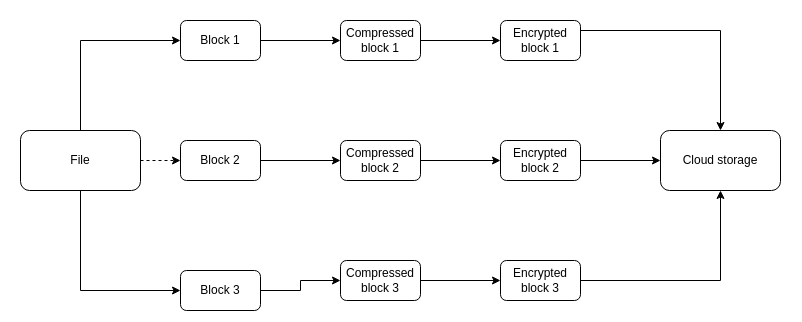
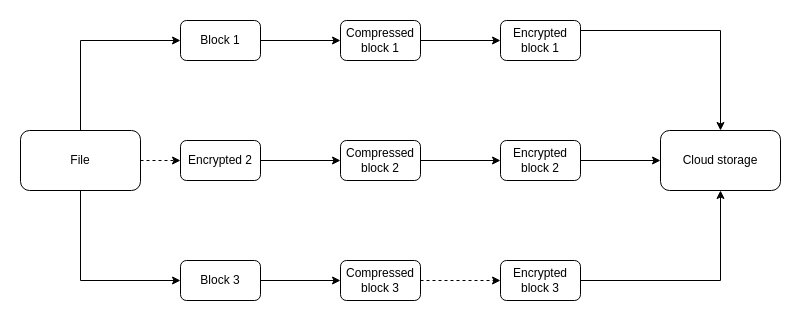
(221, 161) -> (221, 161)
(458, 281) -> (458, 281)
(221, 291) -> (221, 281)
